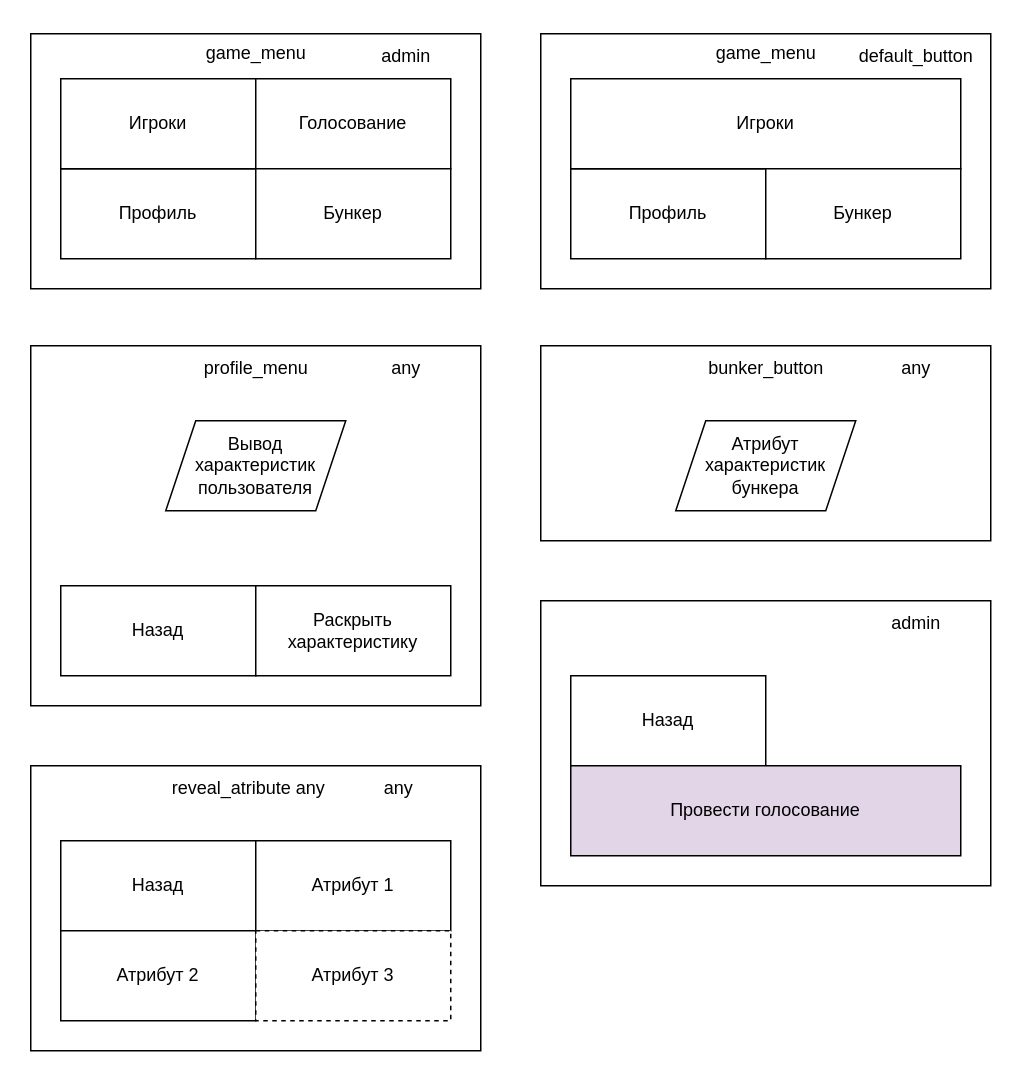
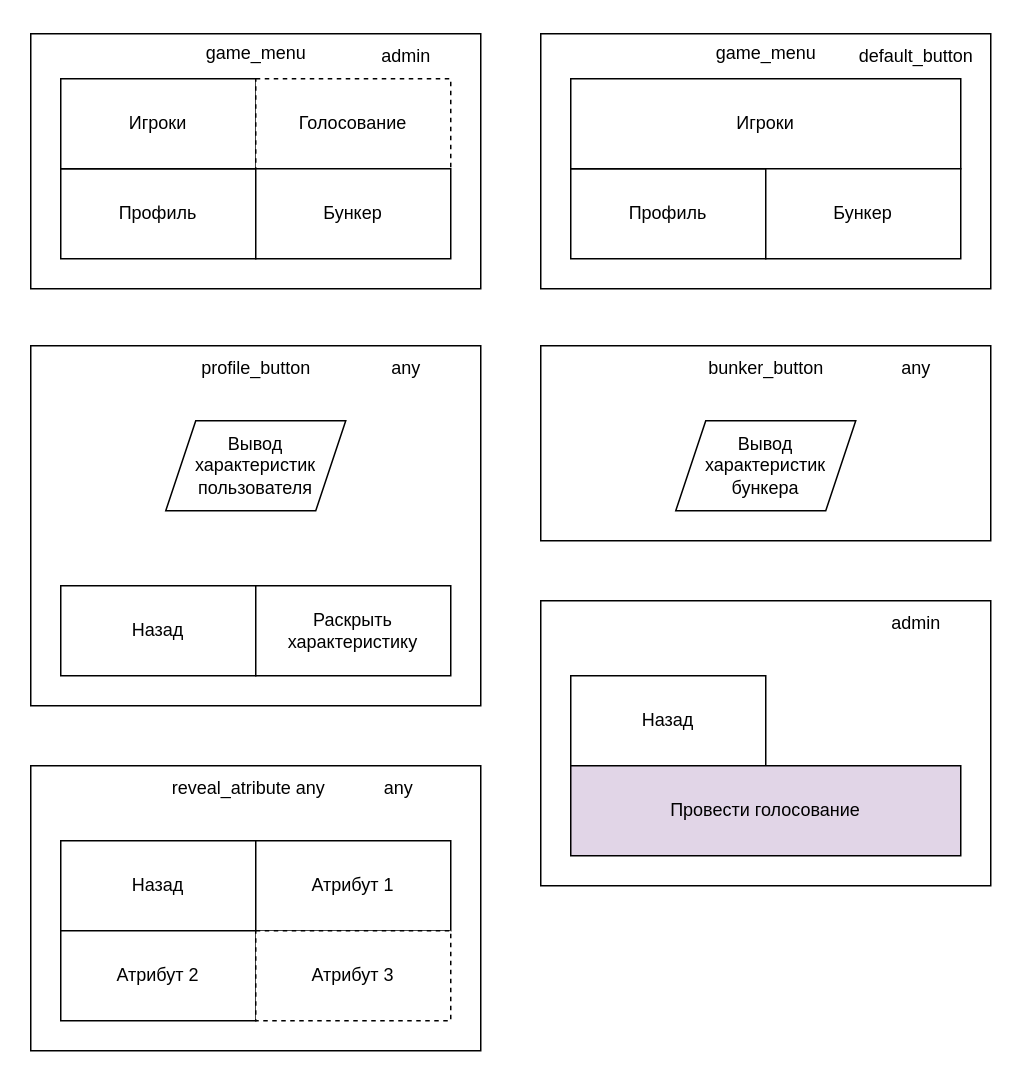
(353, 124) -> (353, 124)
(257, 368) -> (257, 368)
(766, 466) -> (766, 466)
